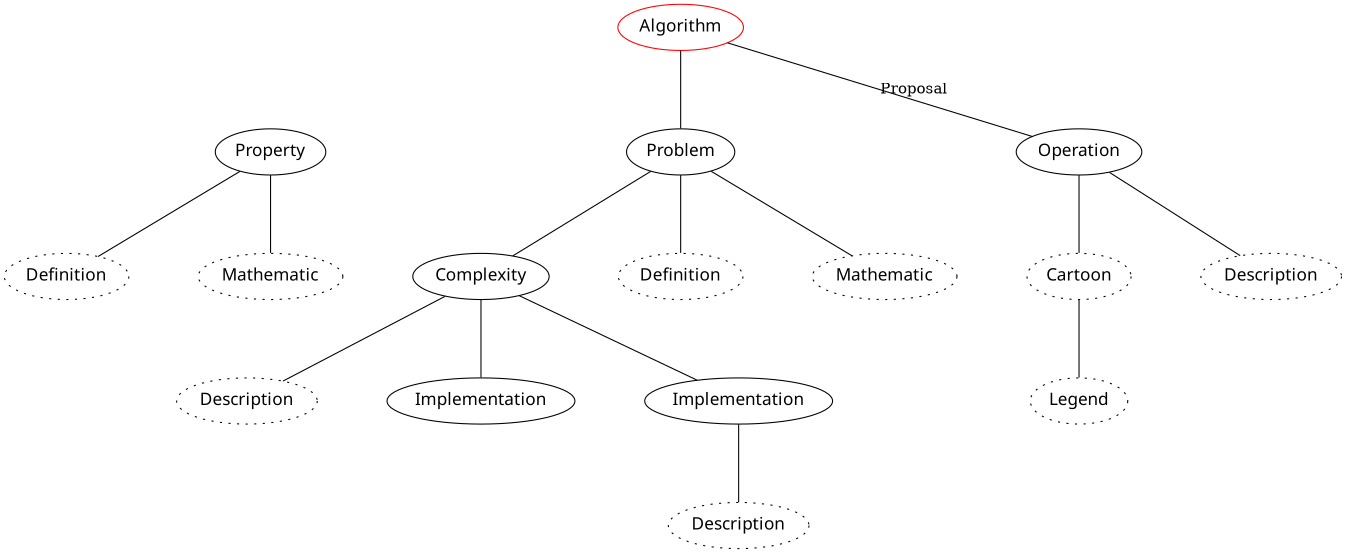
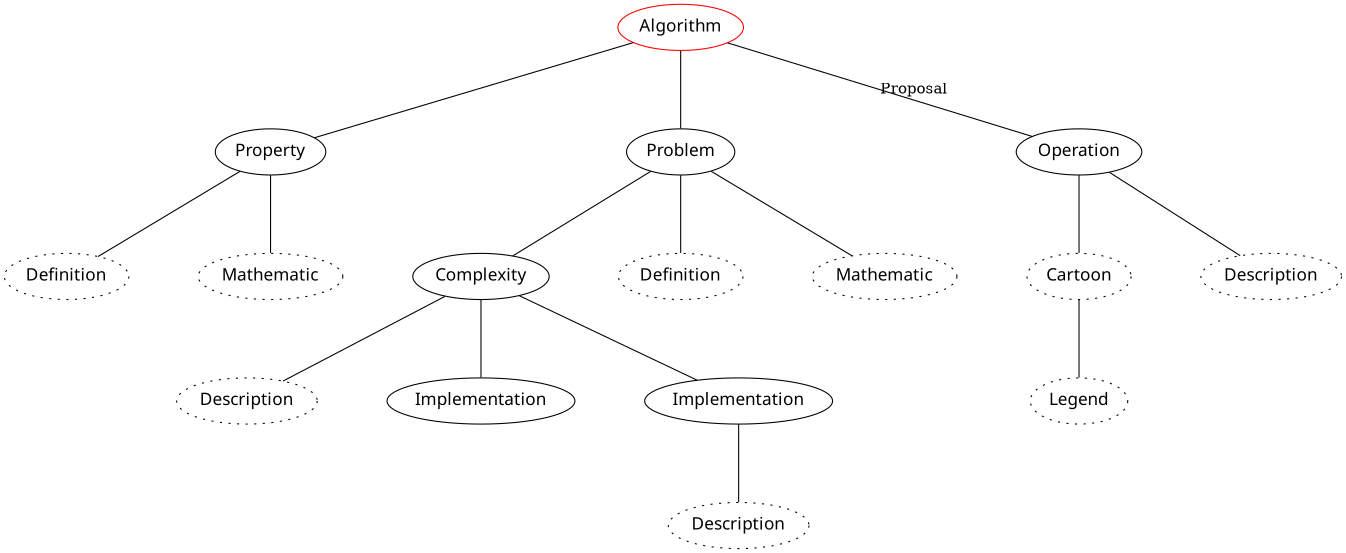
none -> (474, 90)
